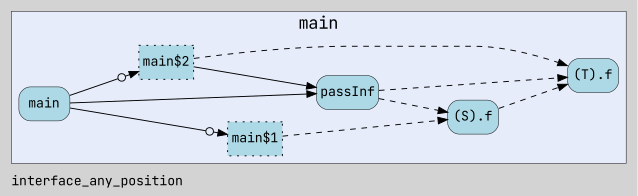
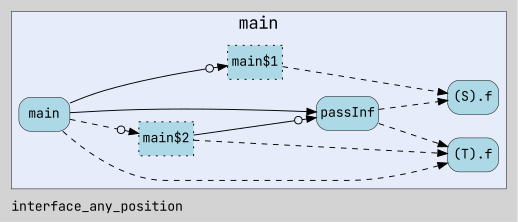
(250, 76) -> (244, 128)
(94, 87) -> (94, 124)
(529, 98) -> (244, 180)
